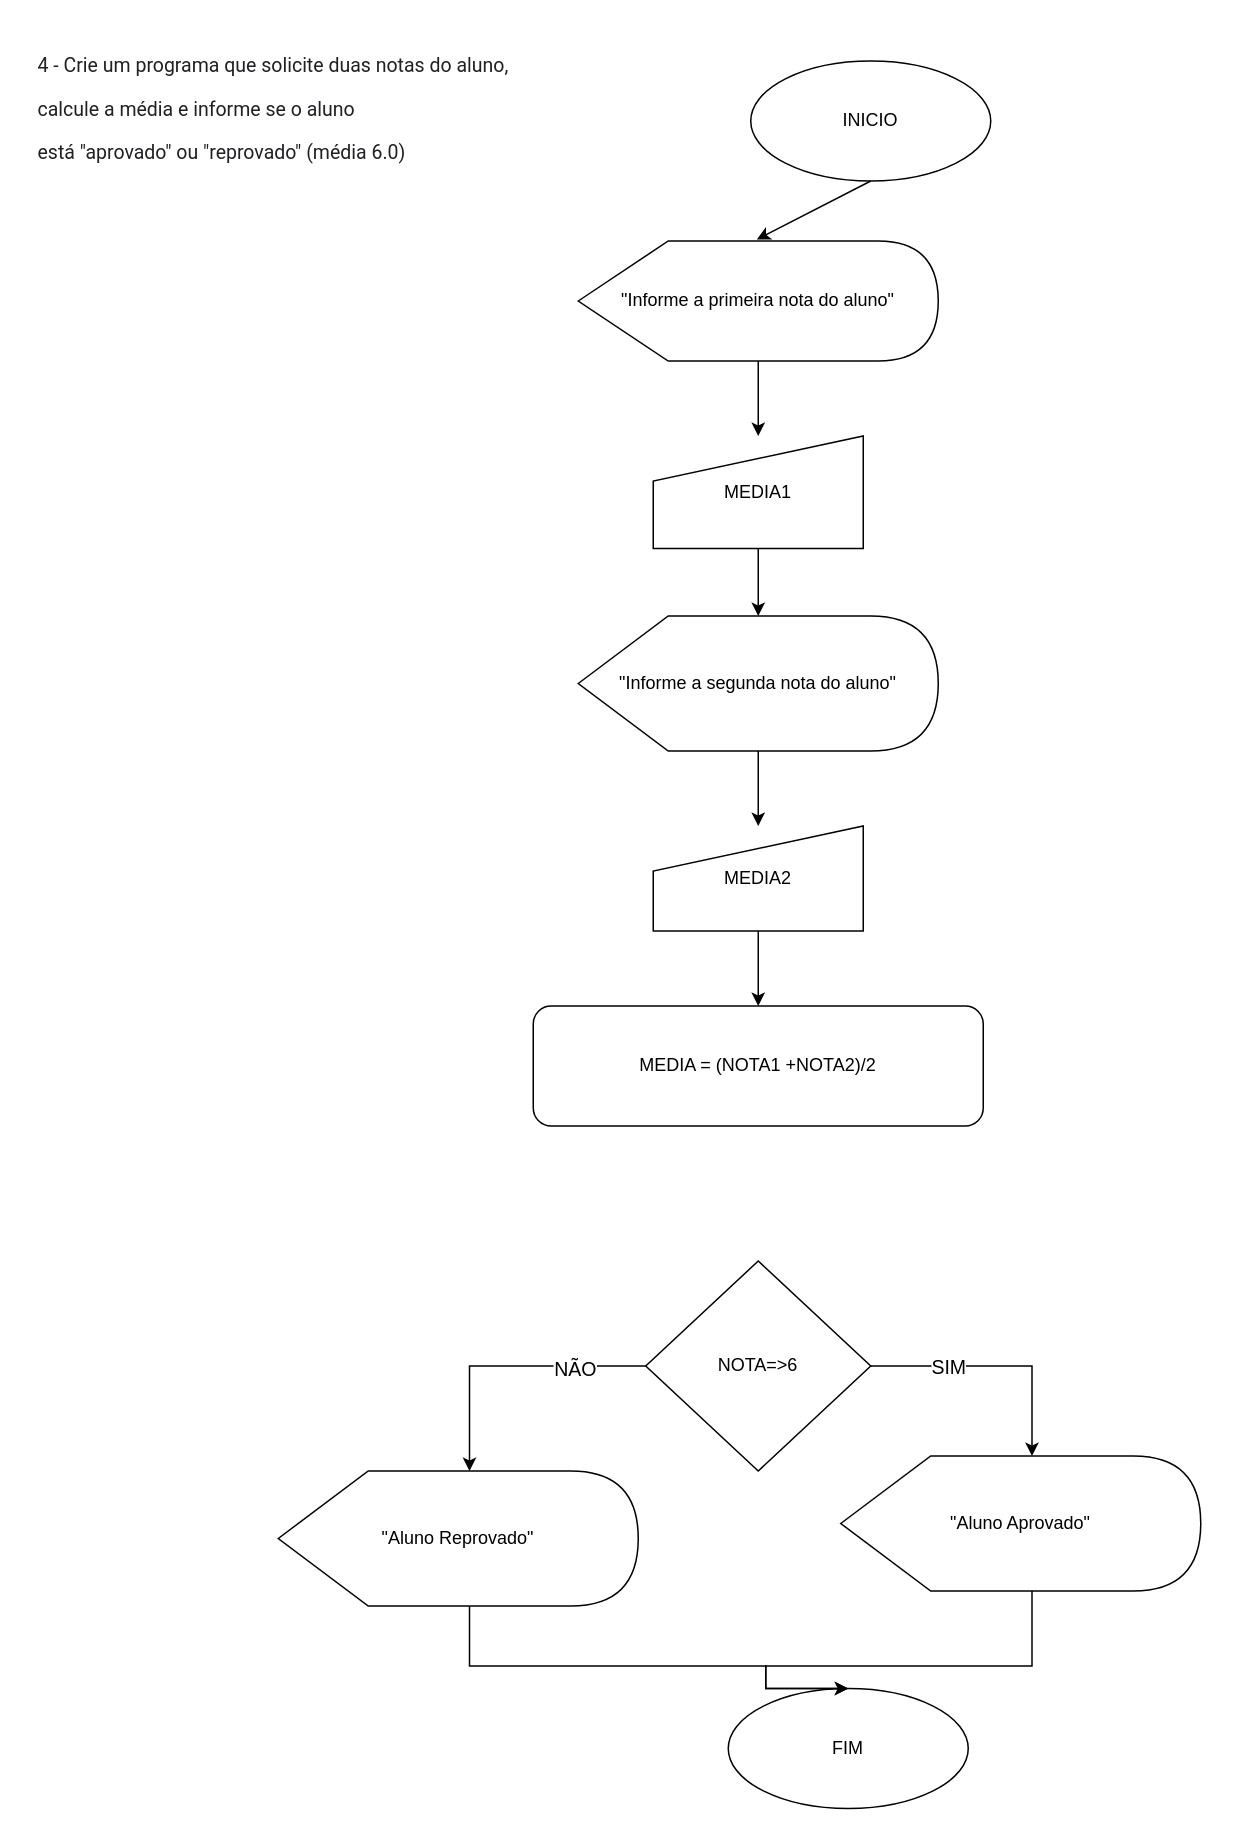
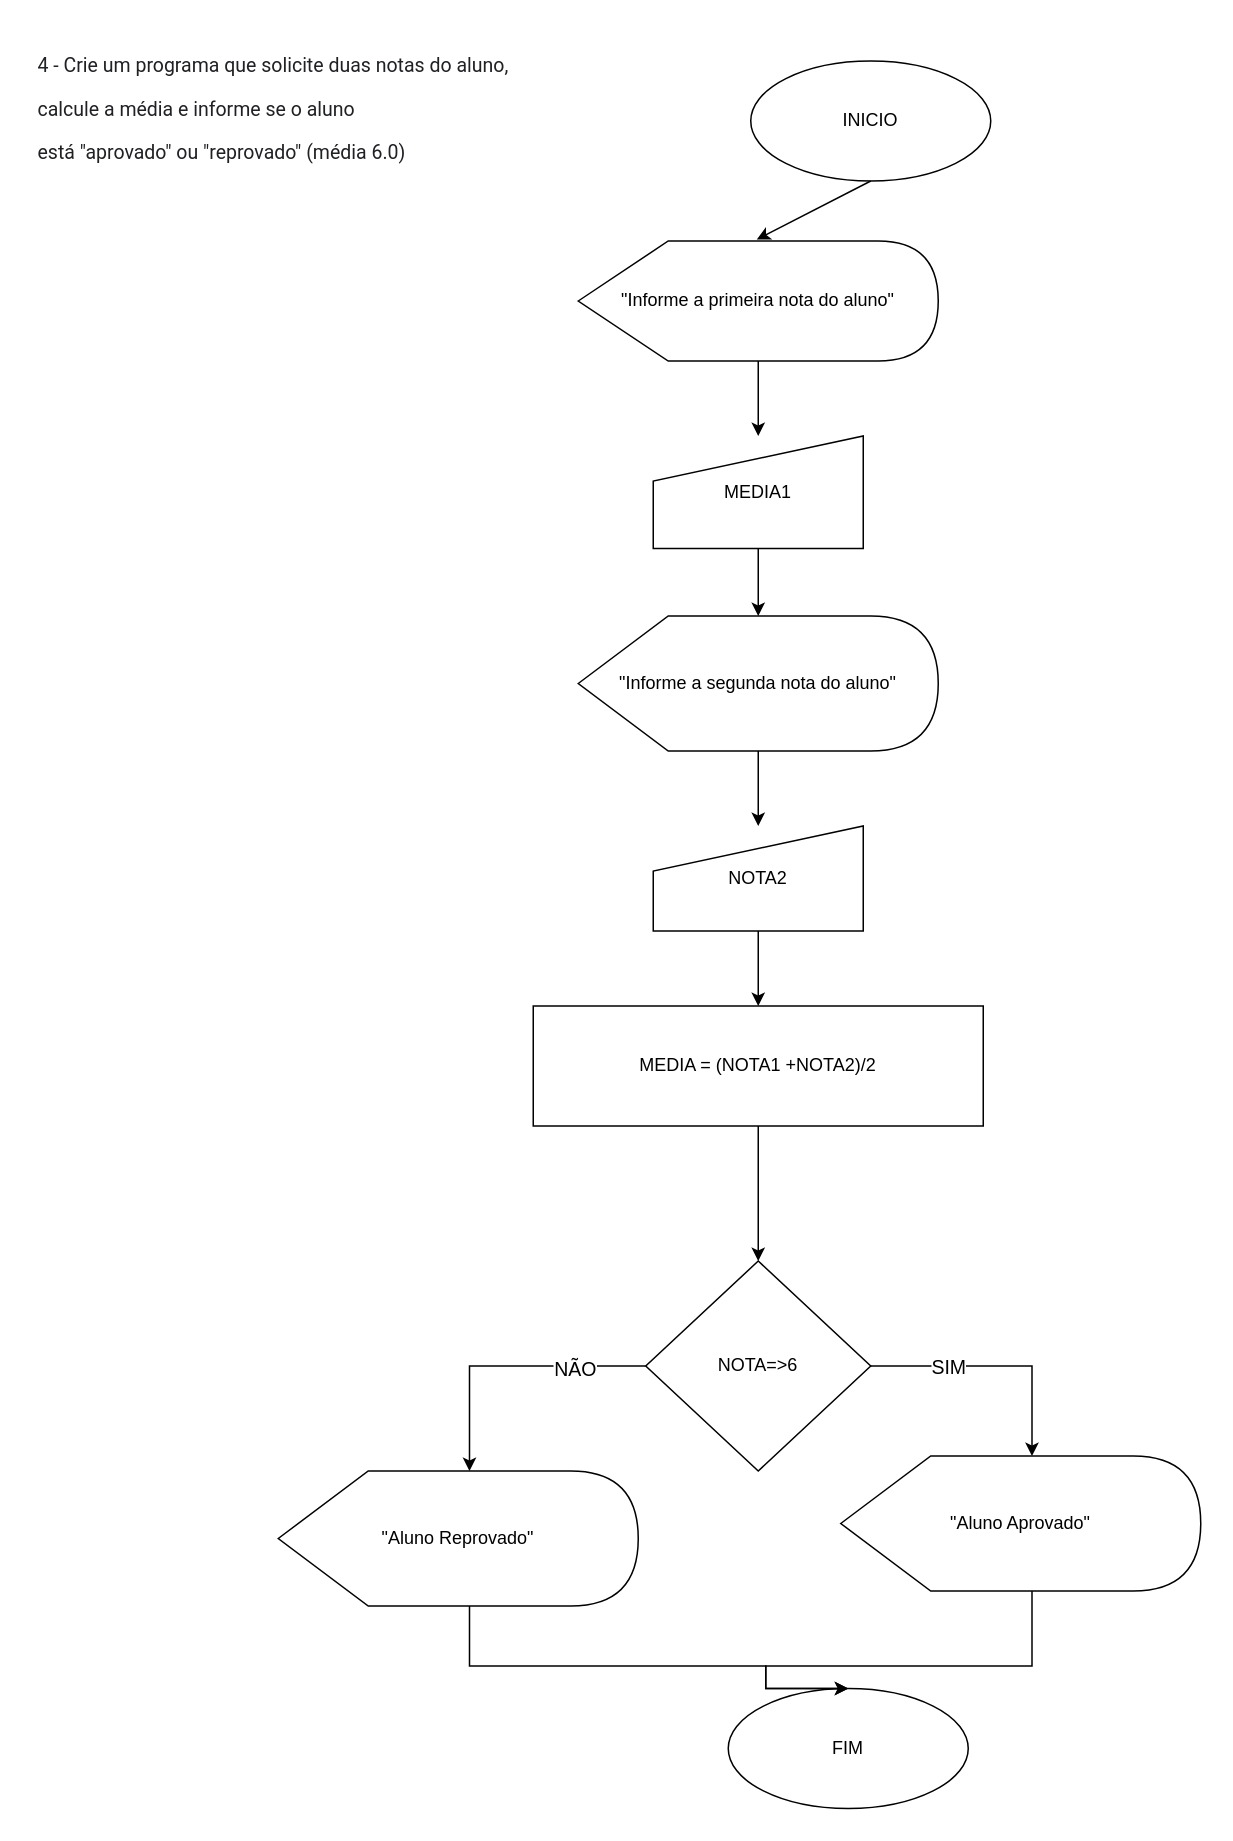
(758, 878) -> (758, 878)
(758, 1066) -> (758, 1066)
none -> (758, 1188)
